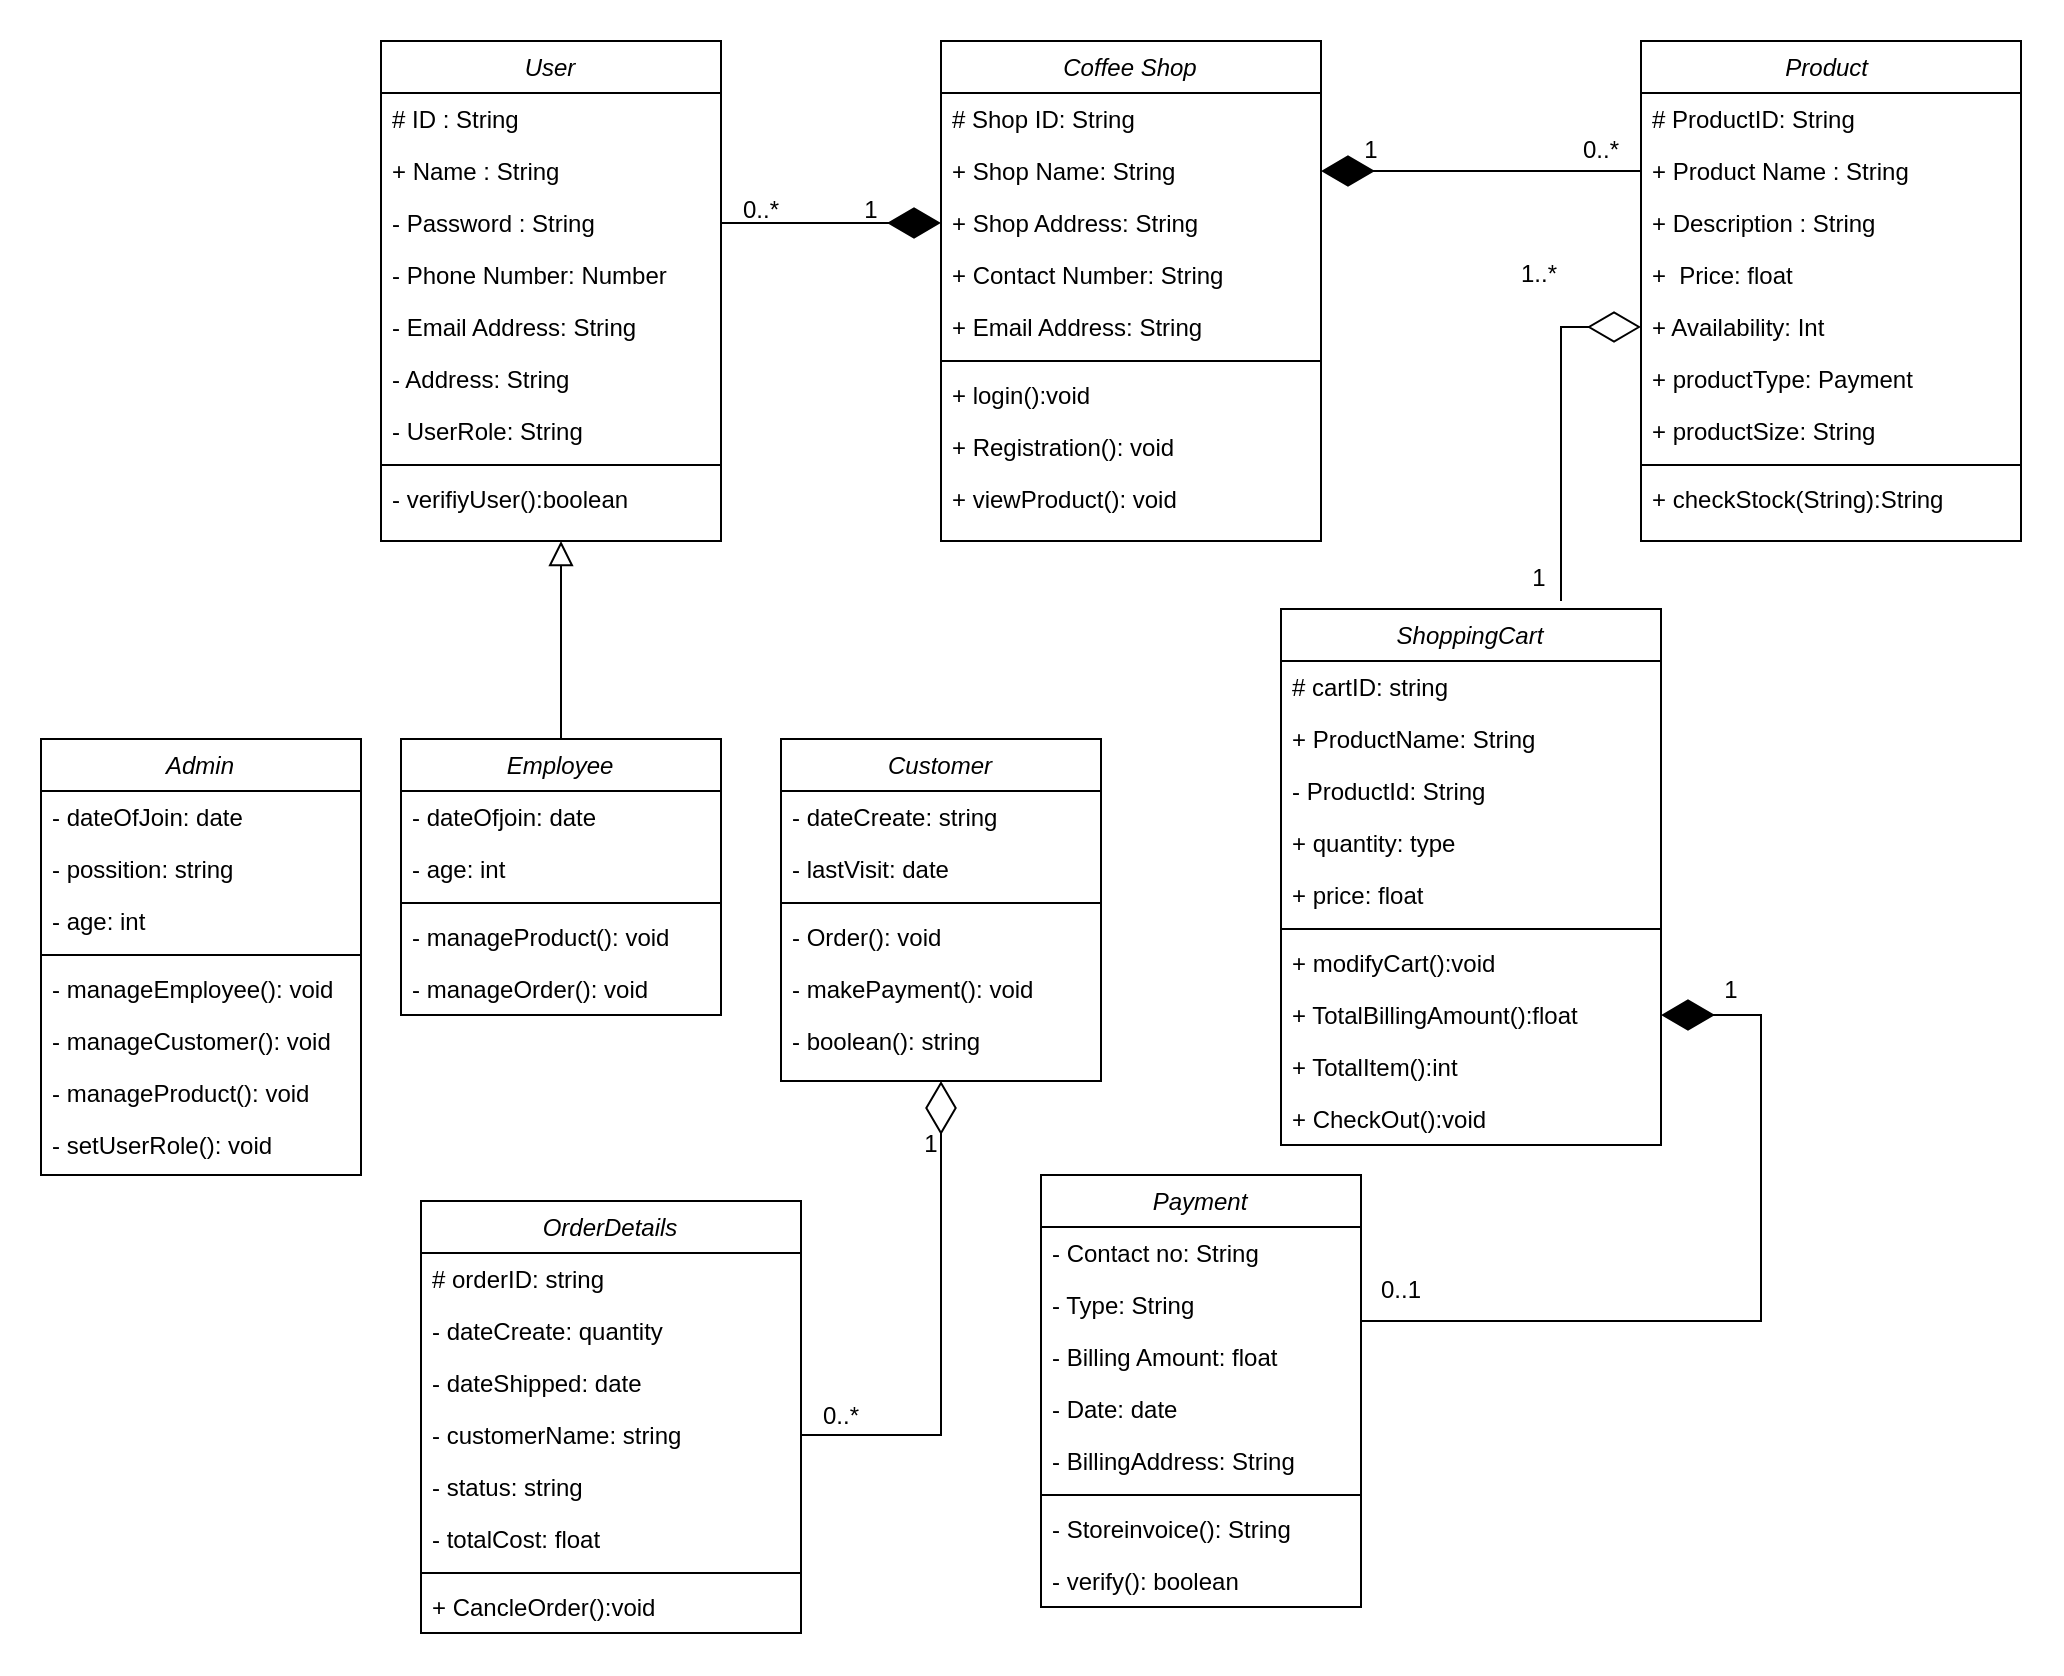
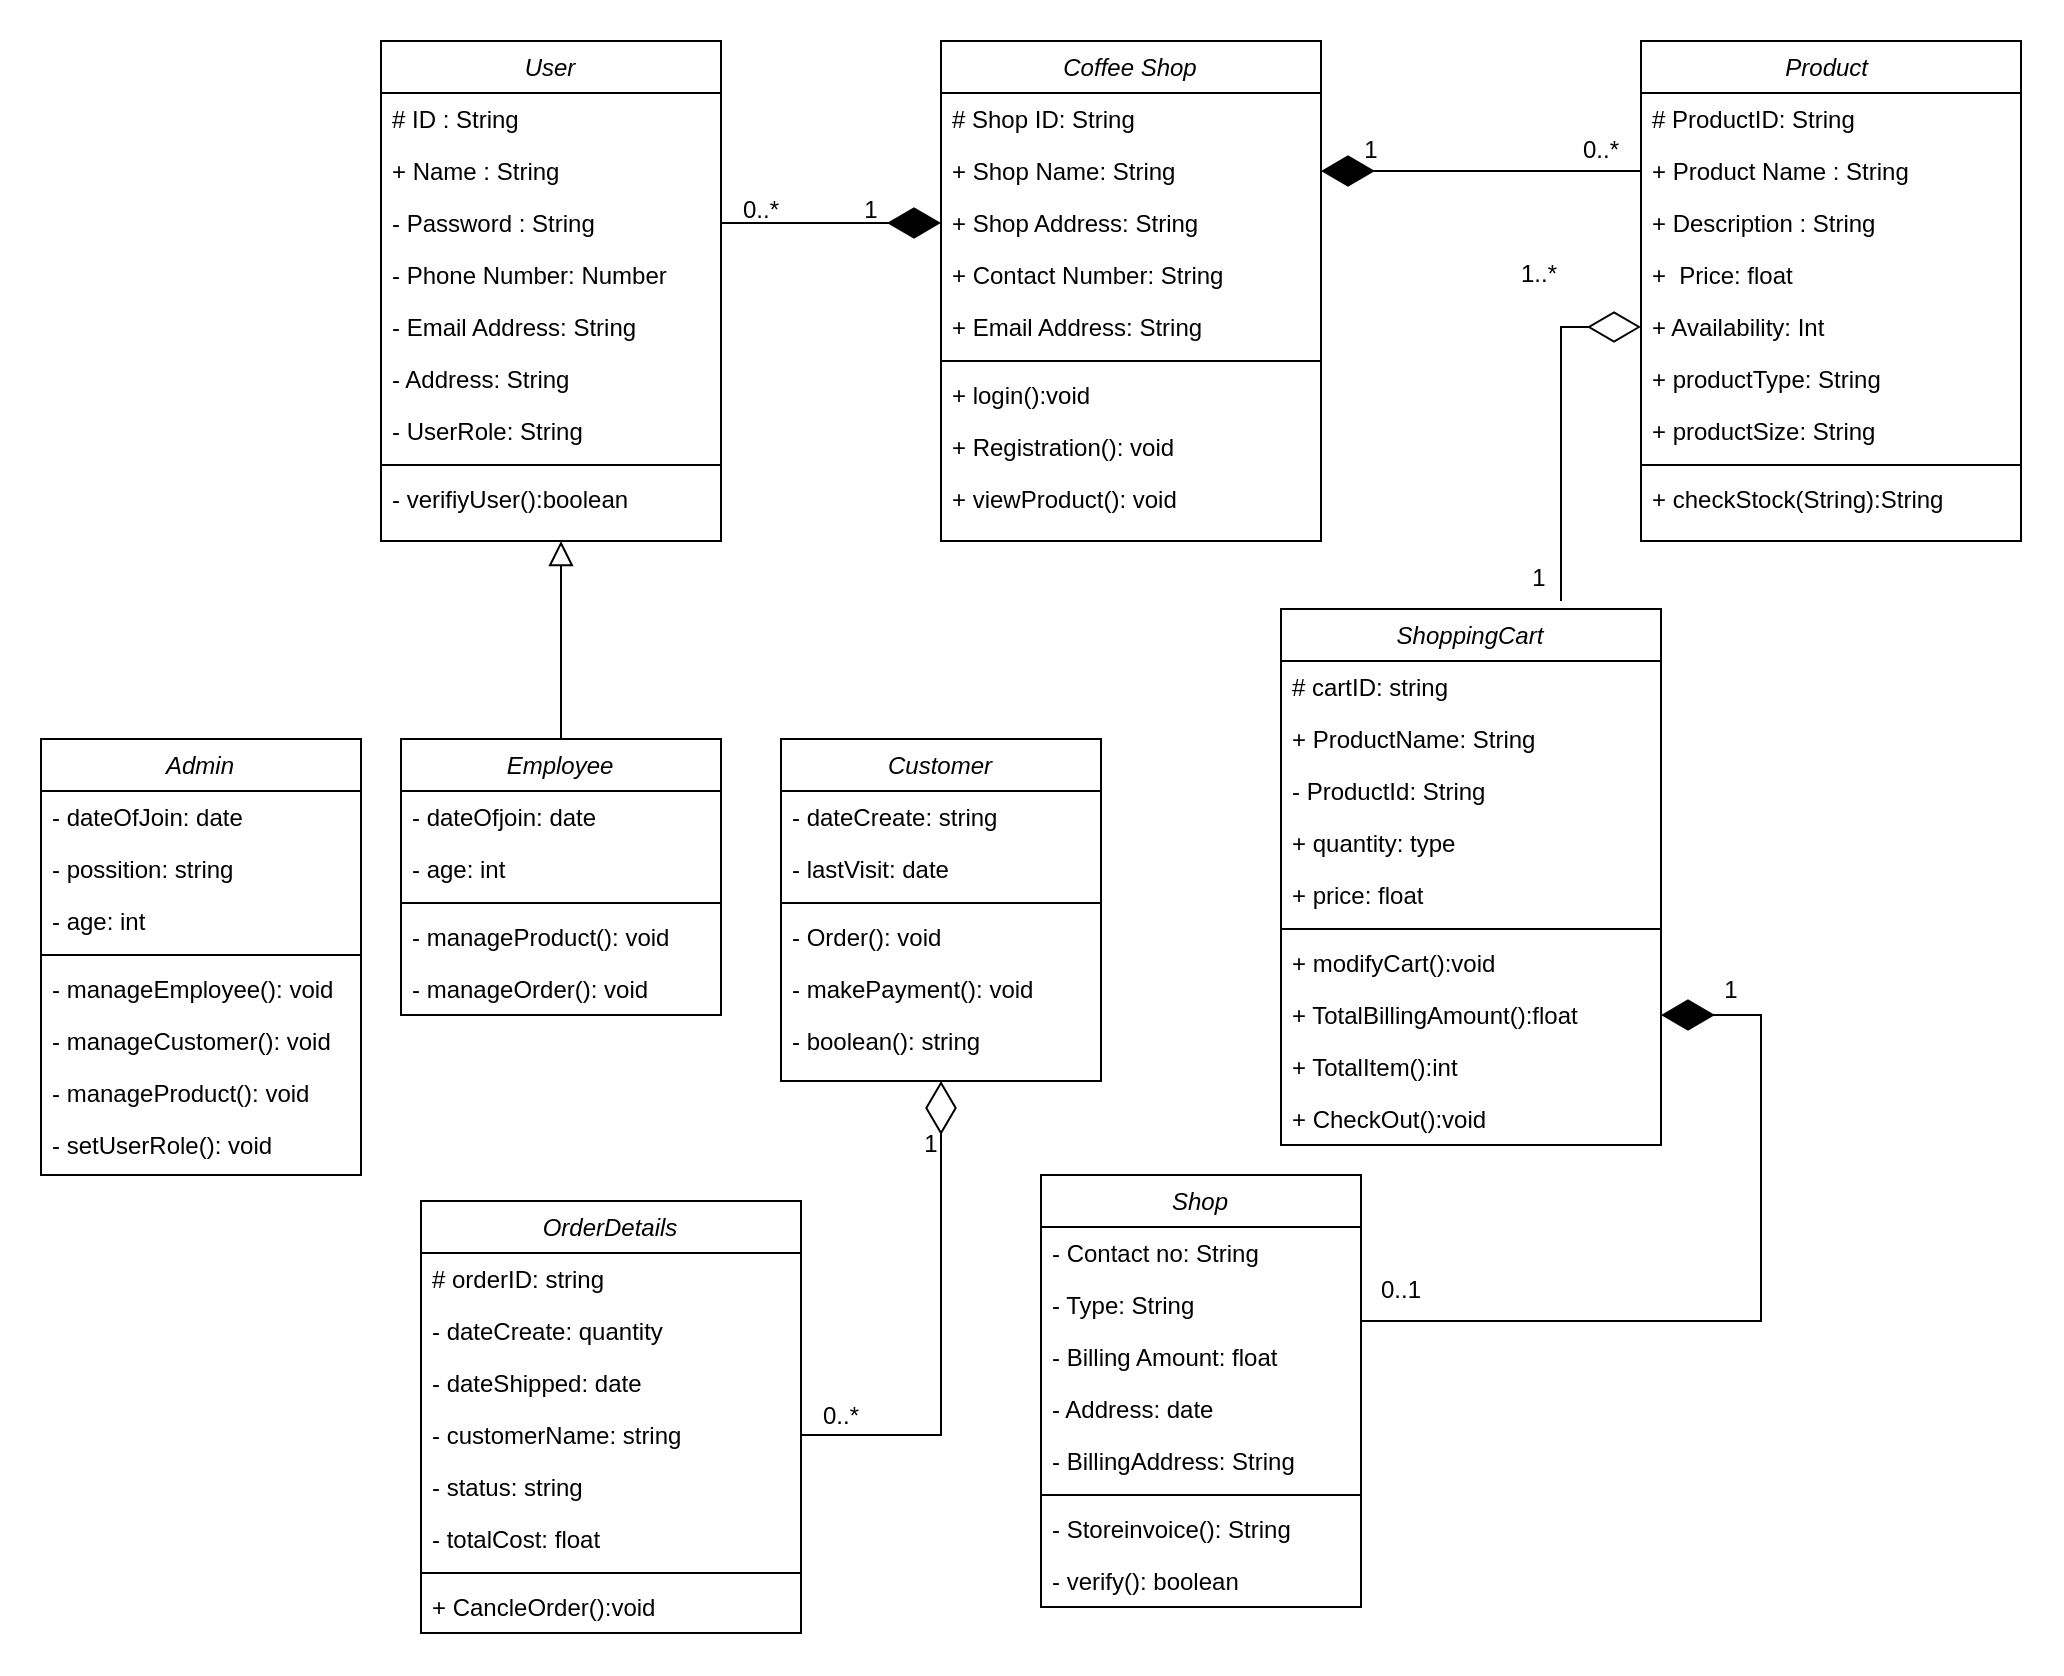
(1790, 380) -> (1781, 380)
(1200, 1202) -> (1200, 1202)
(1123, 1410) -> (1143, 1410)
